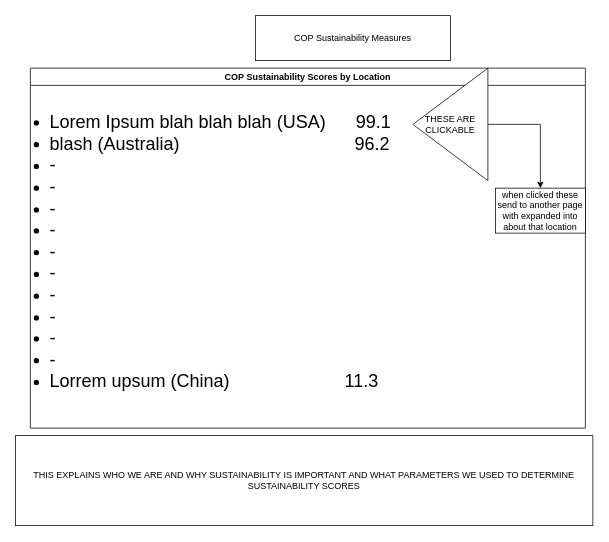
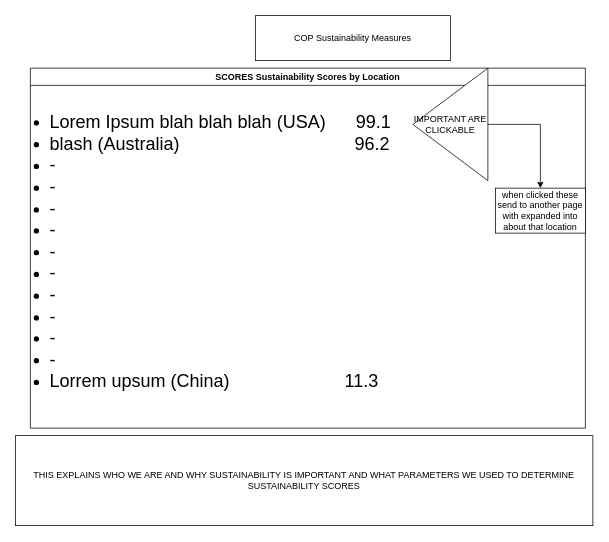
(308, 77) -> (308, 77)
(450, 124) -> (450, 124)
